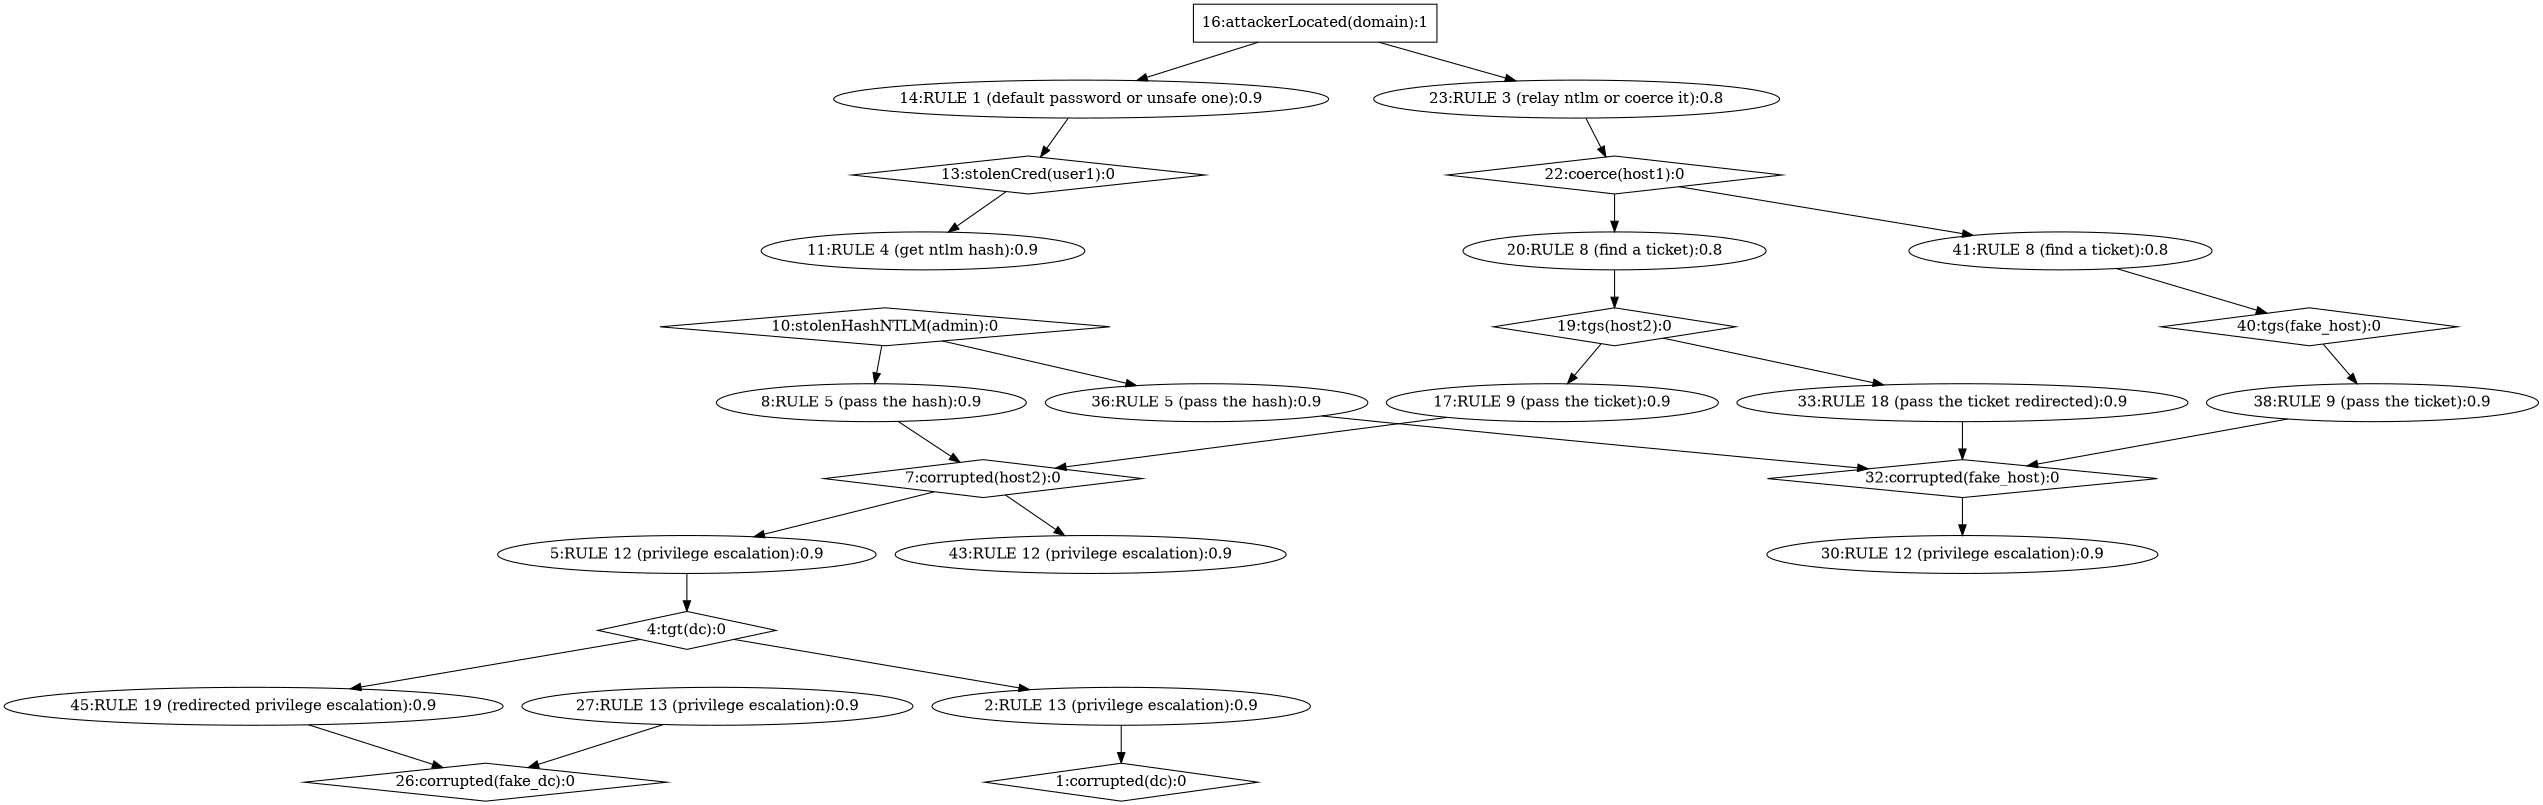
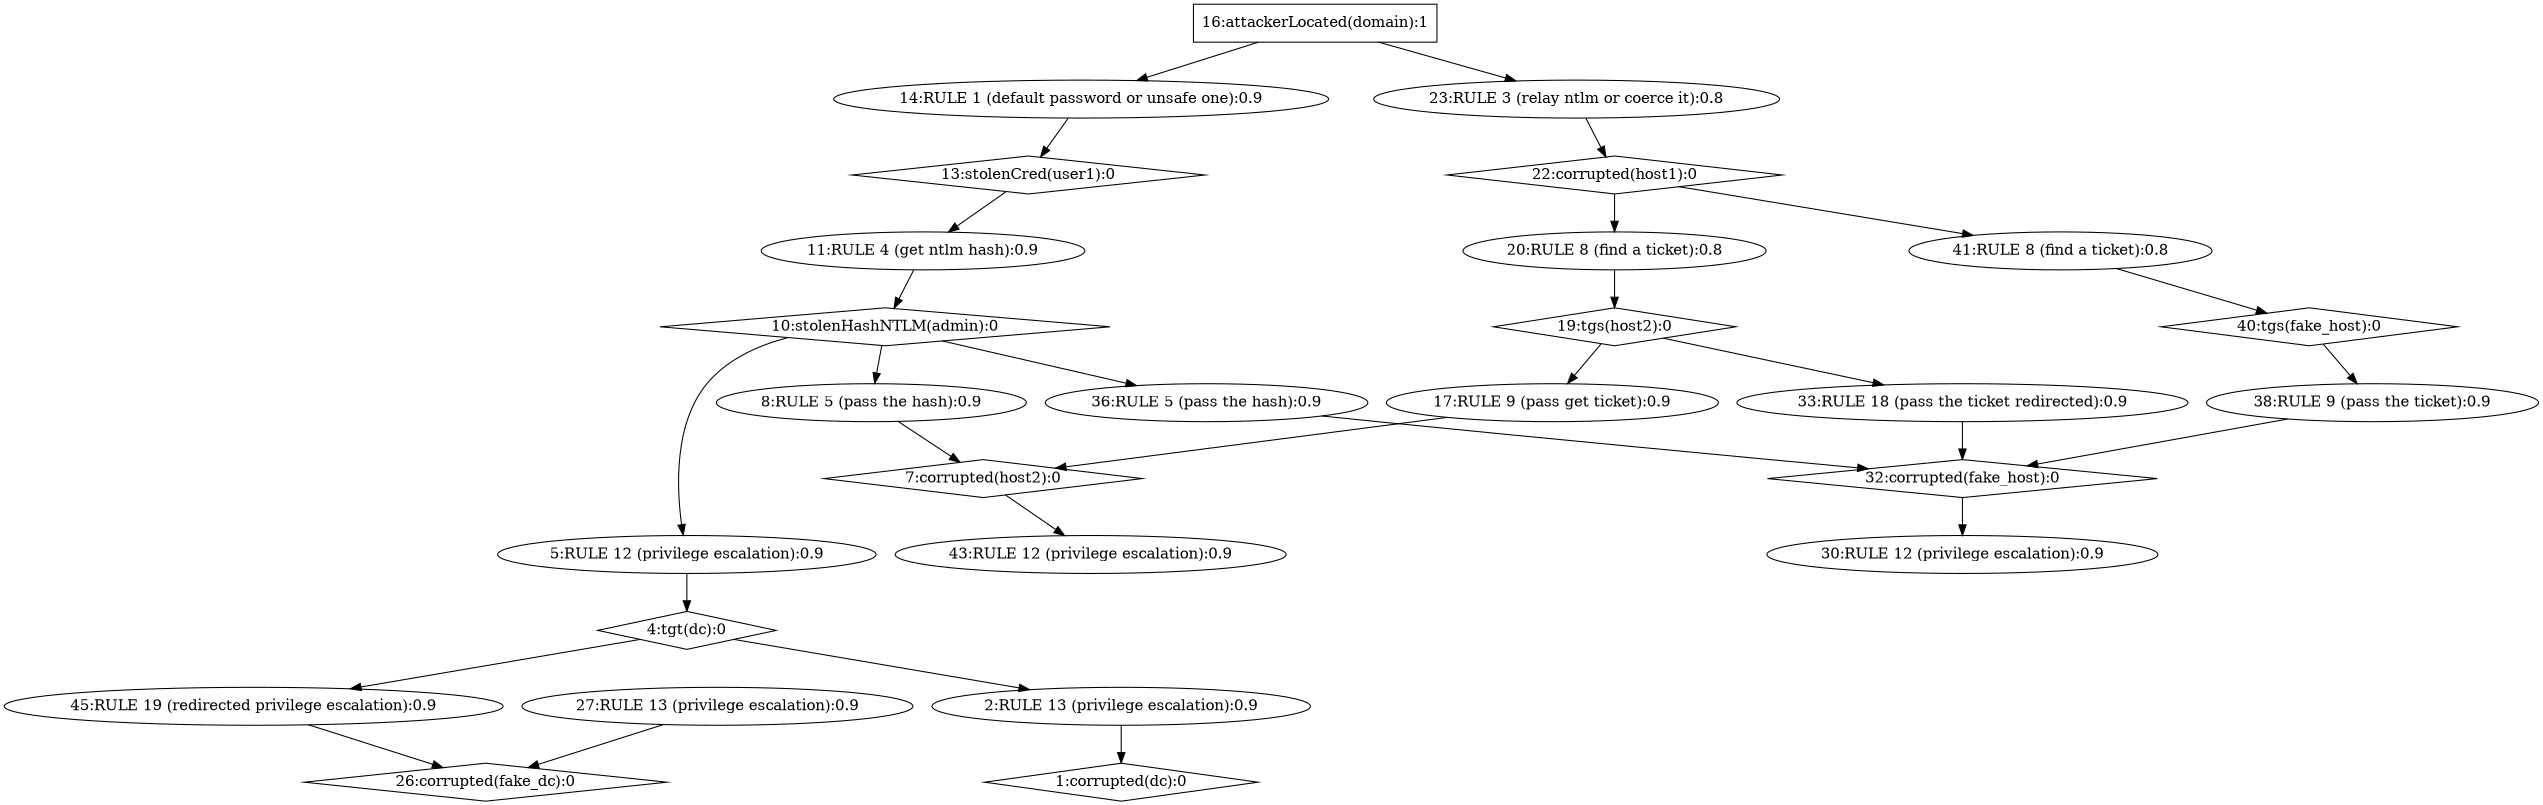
(1615, 175) -> (1615, 175)
none -> (906, 284)
(1552, 403) -> (1552, 403)
(849, 513) -> (693, 406)
